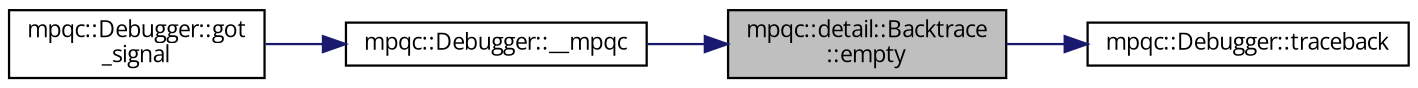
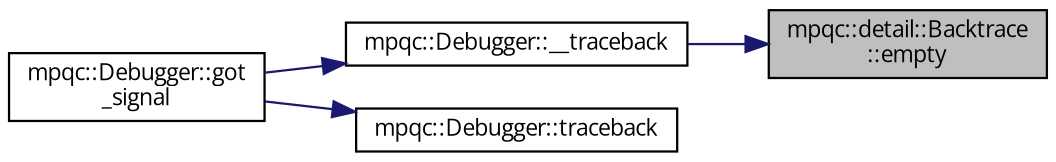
(496, 44) -> (517, 44)
(1035, 44) -> (299, 105)
